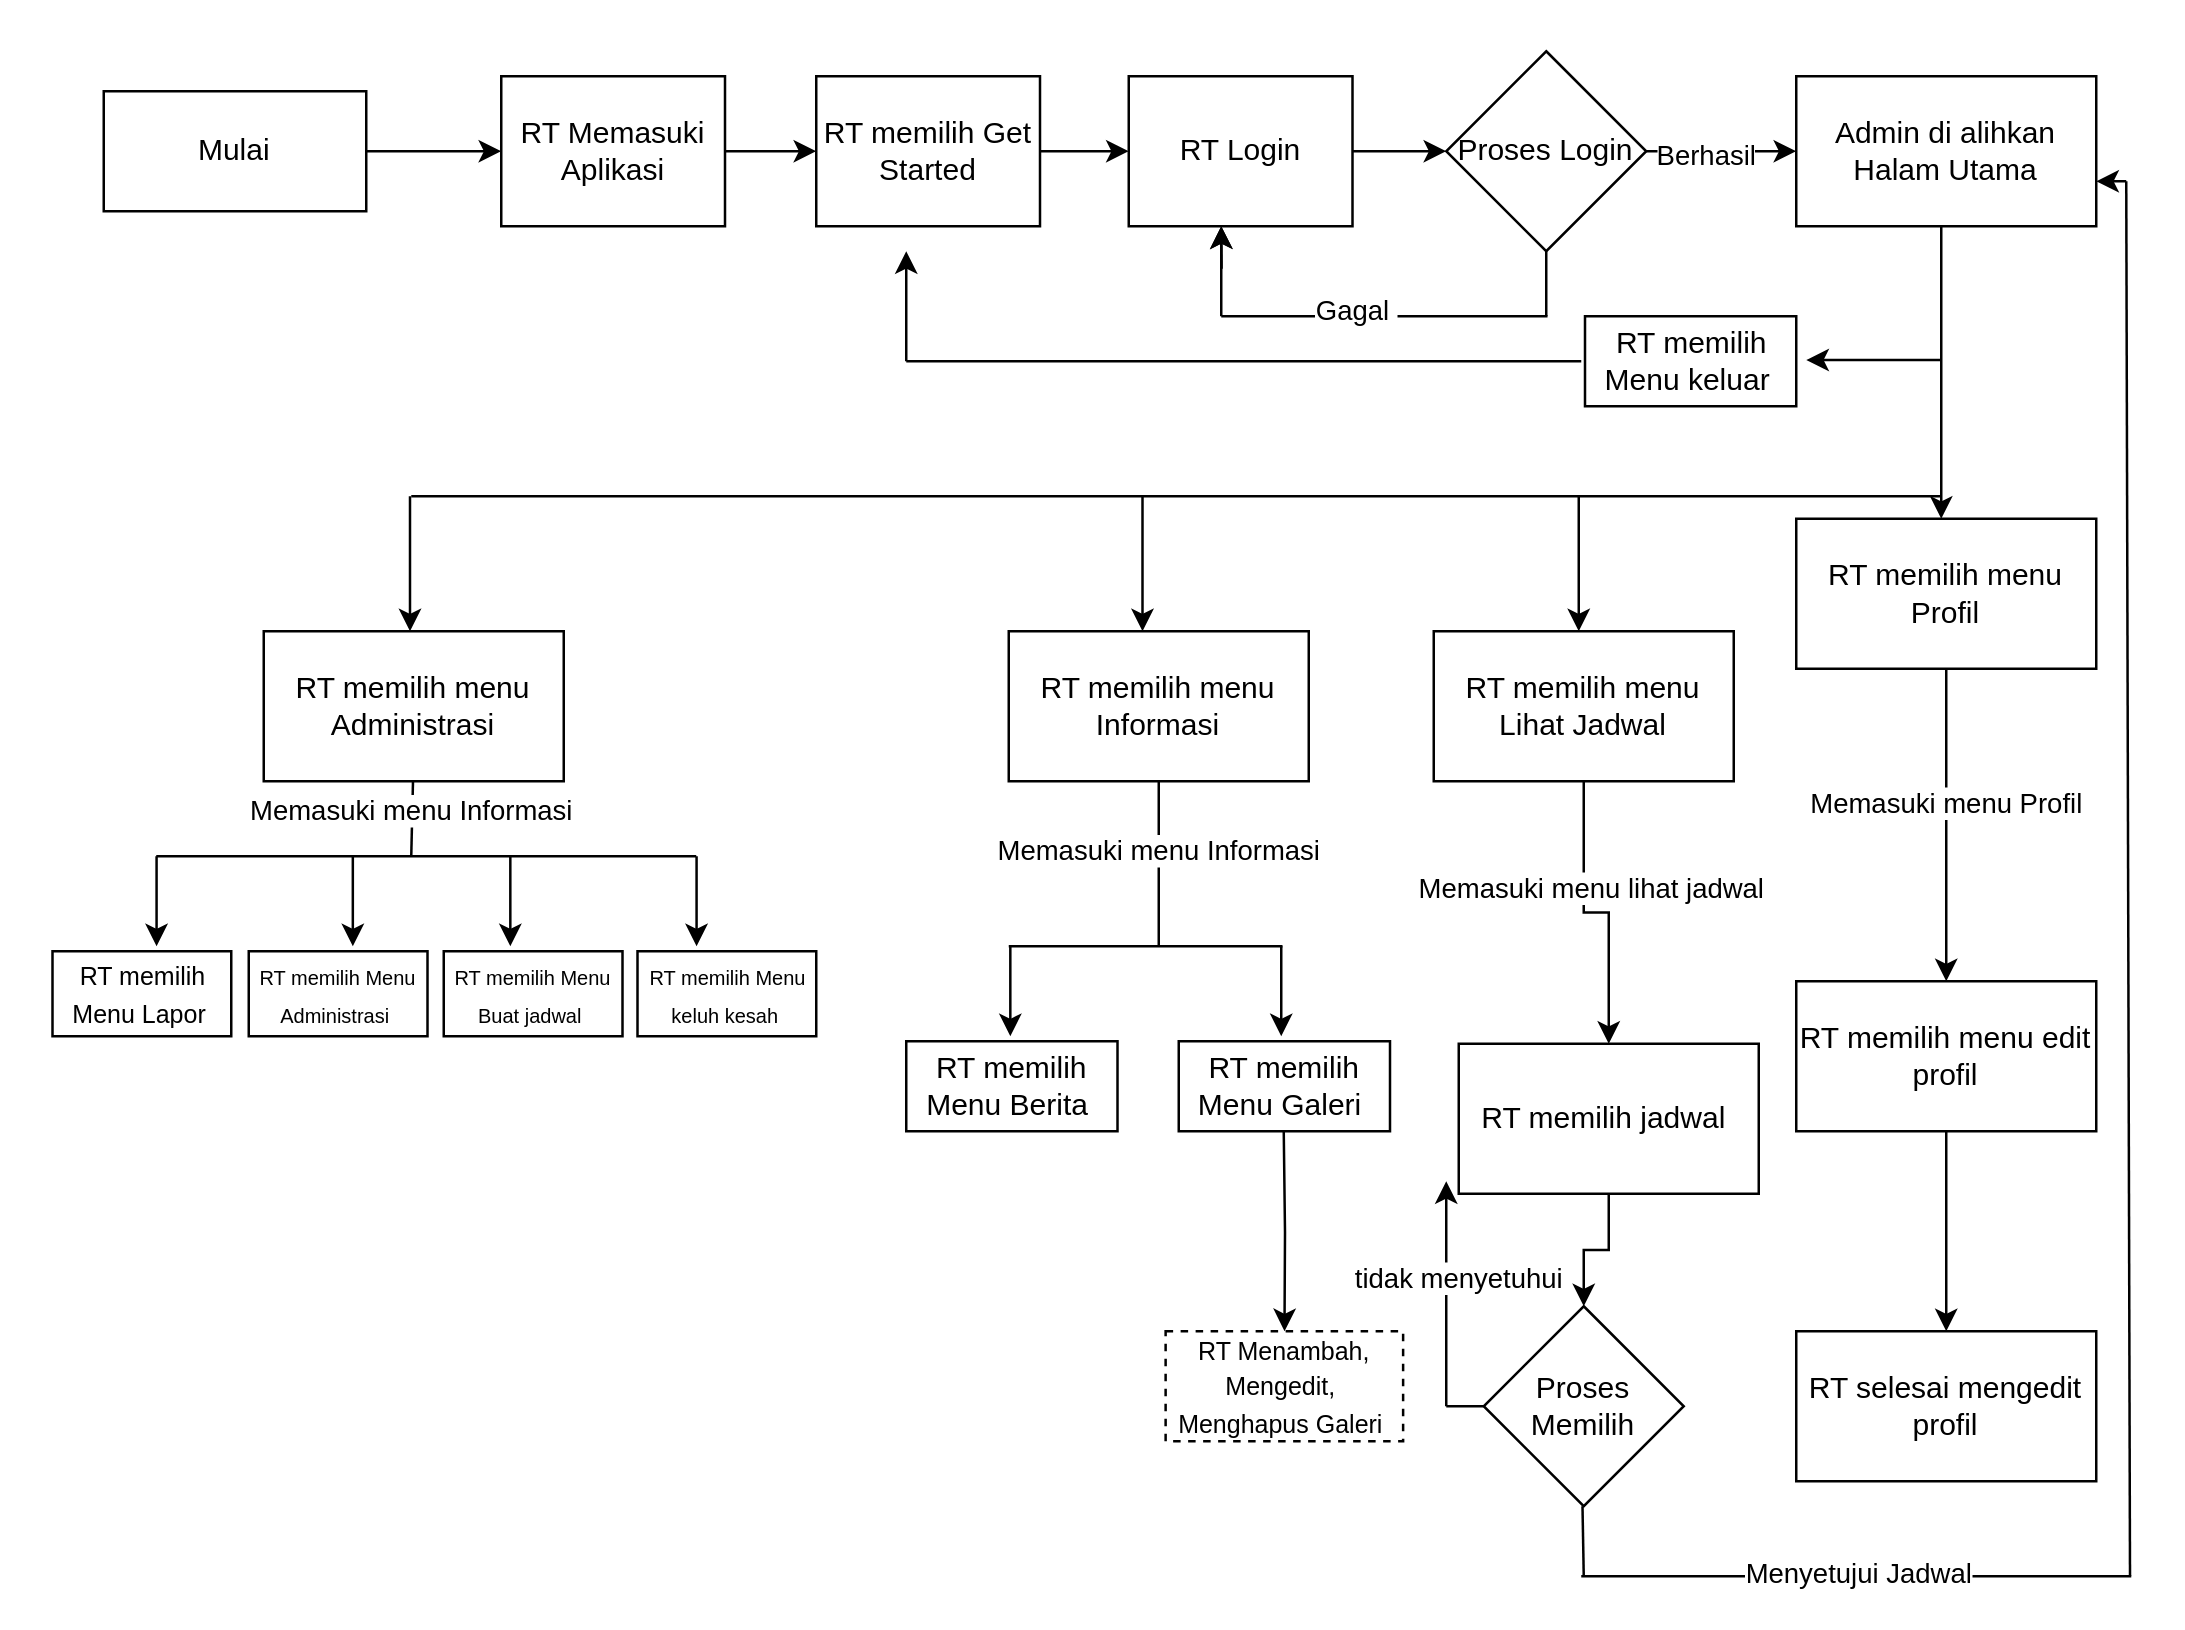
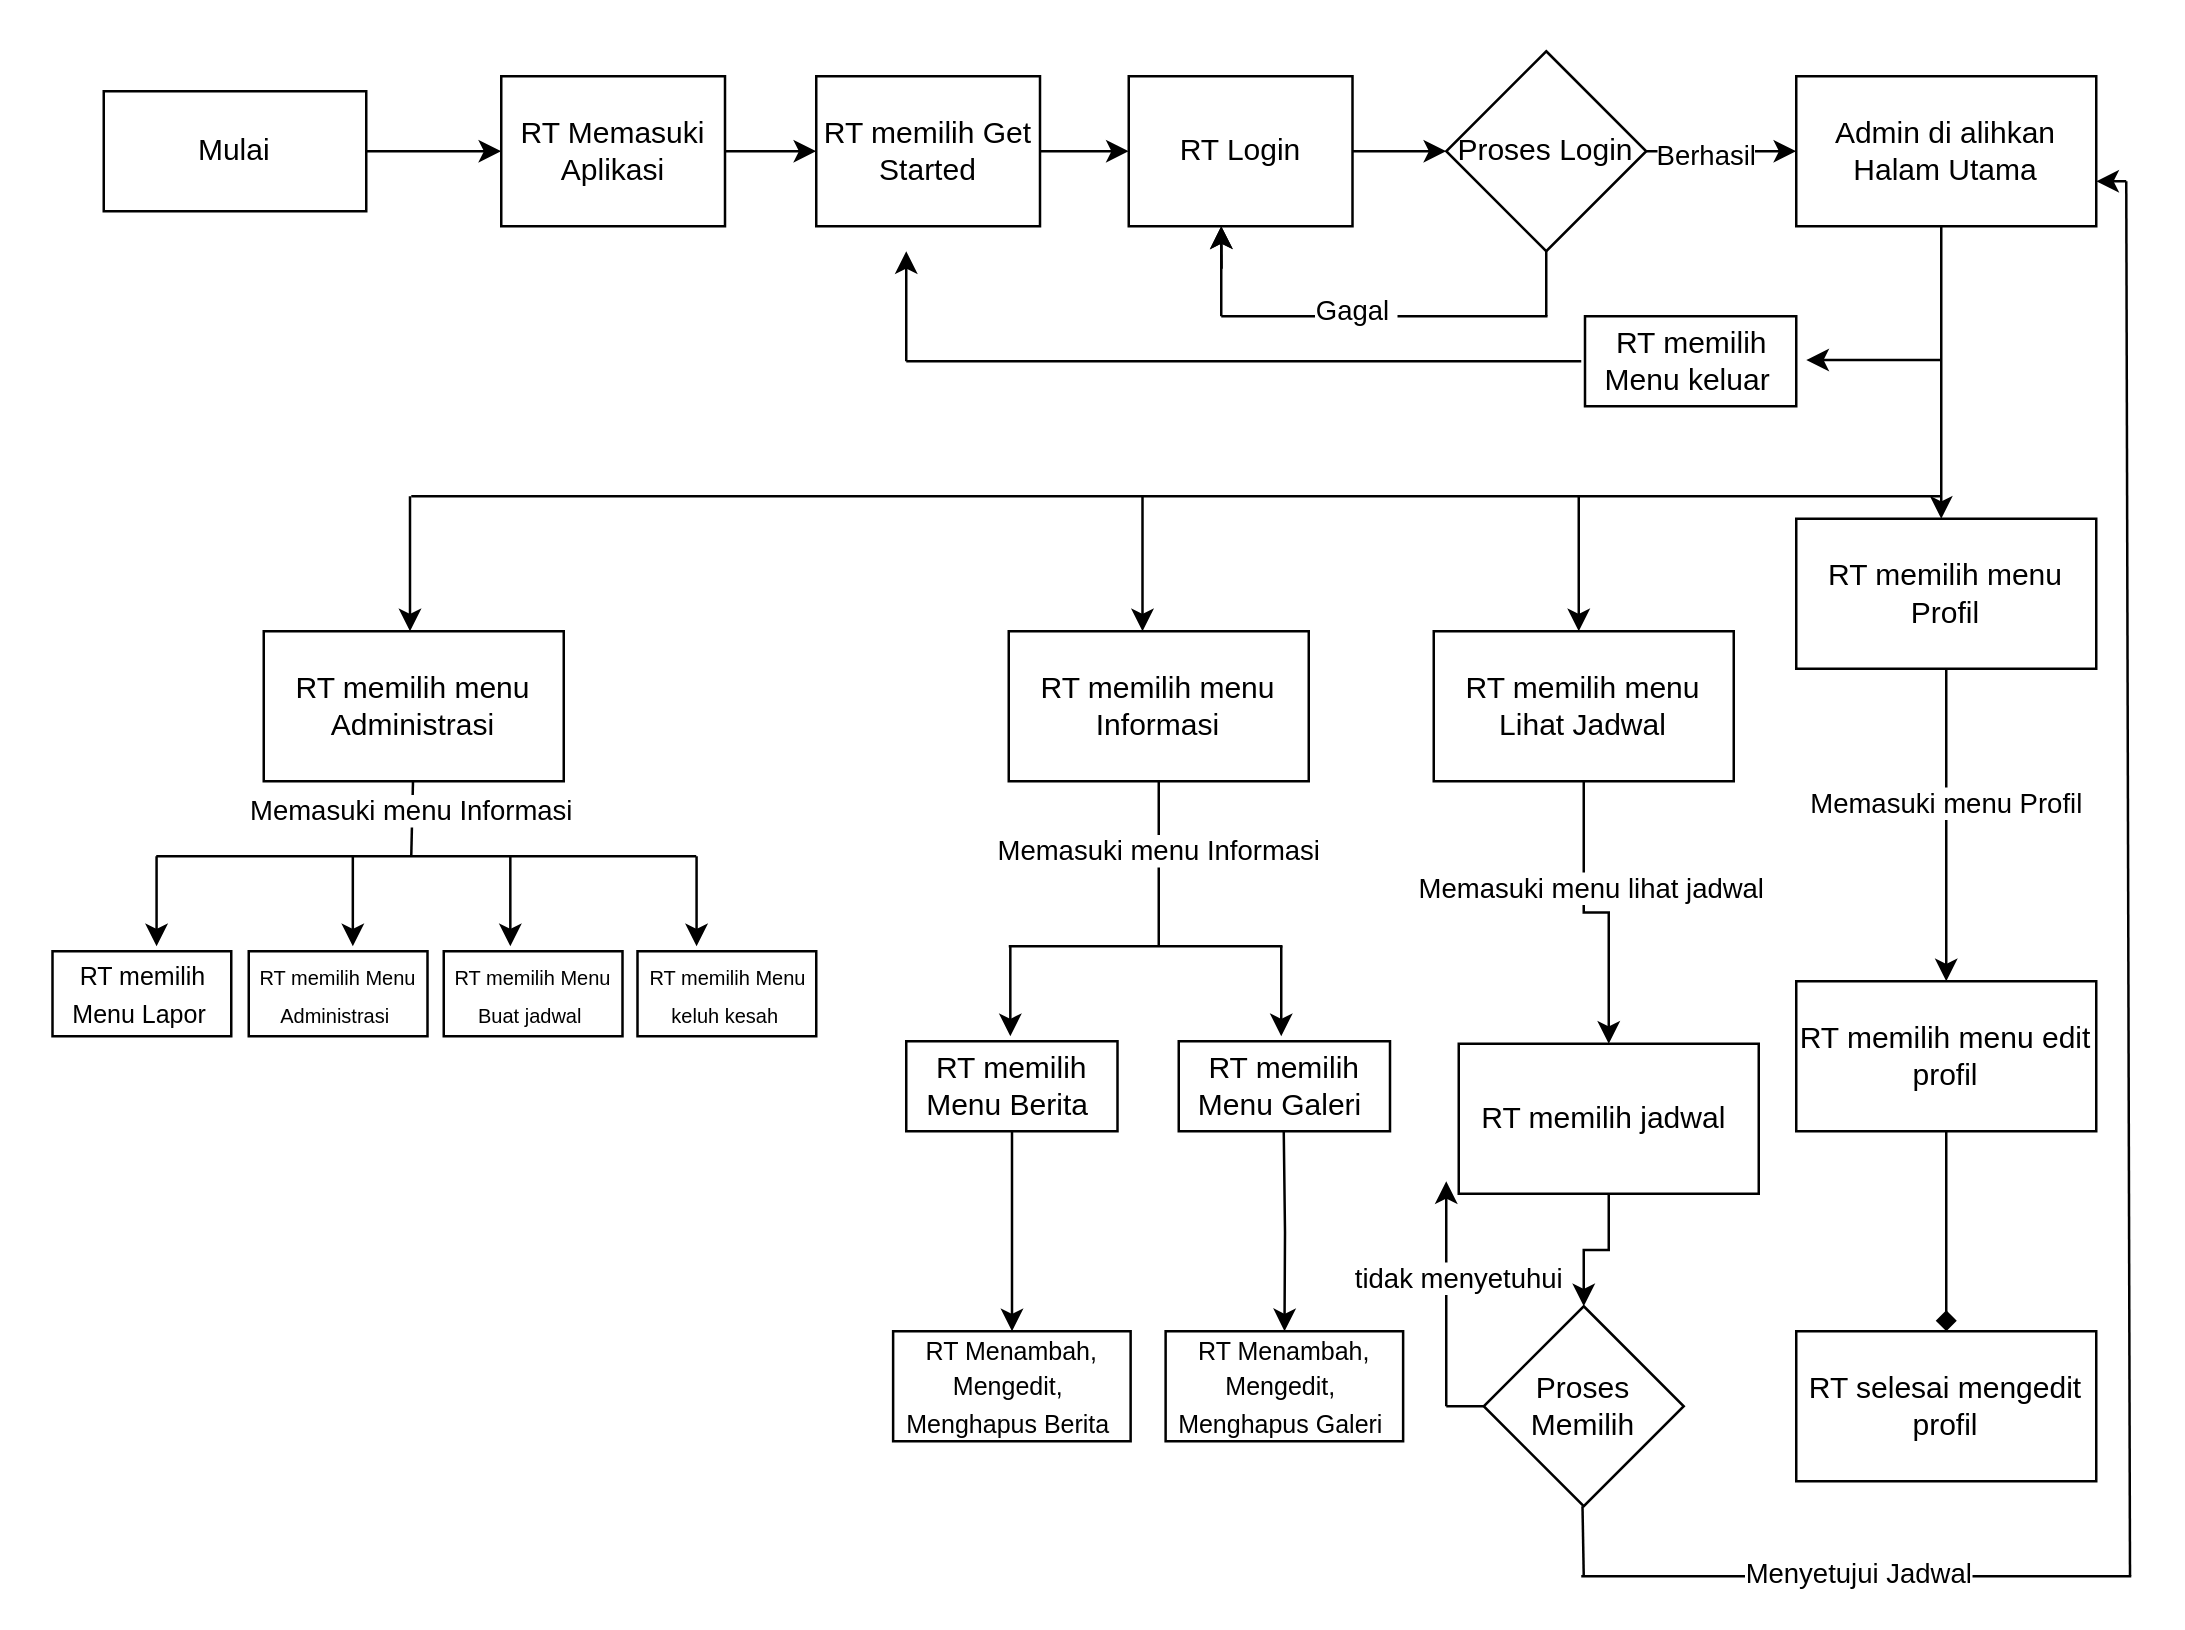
none -> (1012, 1223)
(1946, 1312) -> (1946, 1311)
none -> (1012, 1386)
(1284, 1386) -> (1284, 1386)
